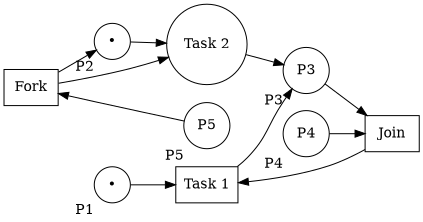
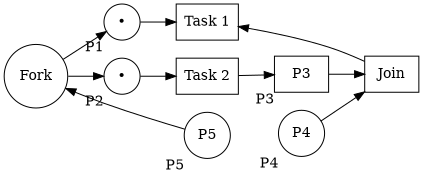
(207, 44) -> (207, 76)
(306, 70) -> (302, 74)
(109, 73) -> (81, 48)
(31, 88) -> (36, 76)
(265, 134) -> none
